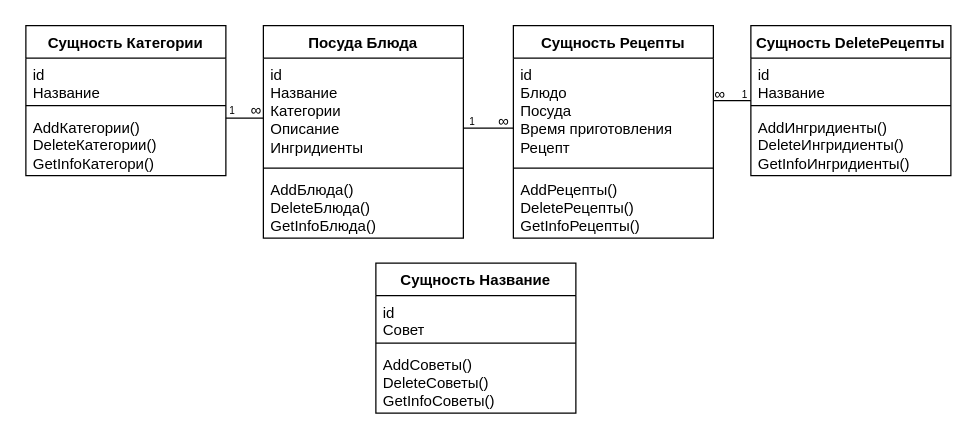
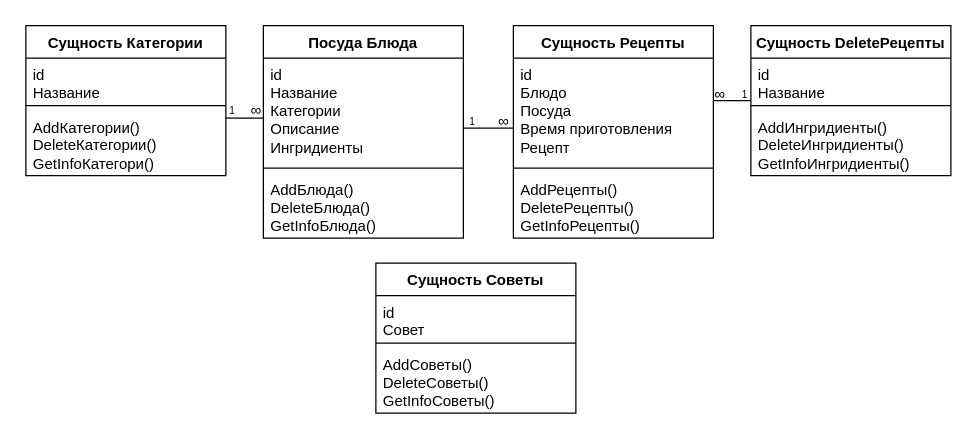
(476, 281) -> (476, 281)
